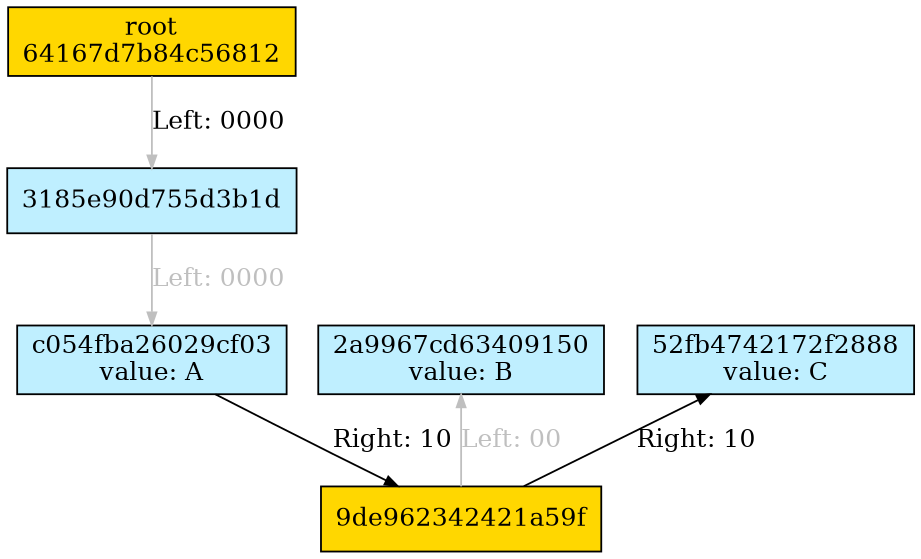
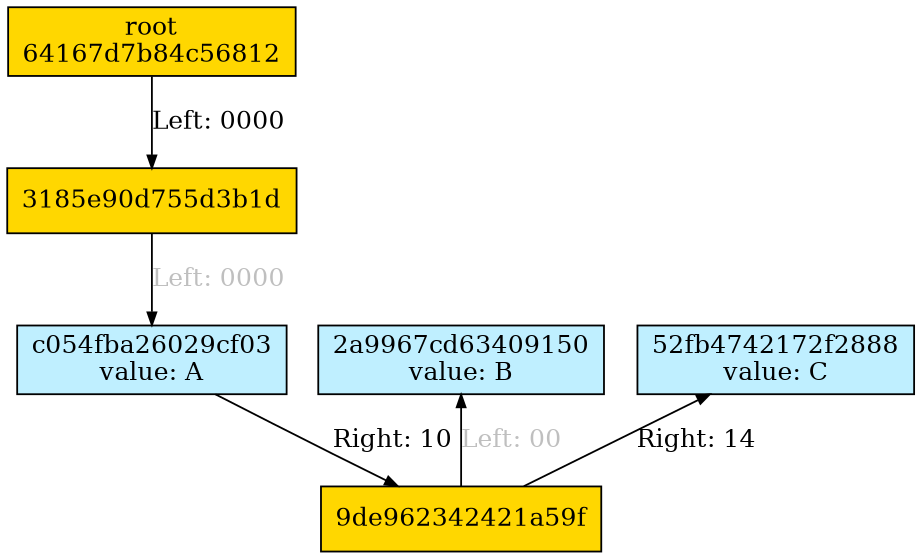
(152, 116) -> (152, 116)
(152, 201) -> (152, 201)
(152, 273) -> (152, 273)
(697, 440) -> (697, 440)
(461, 447) -> (461, 447)
